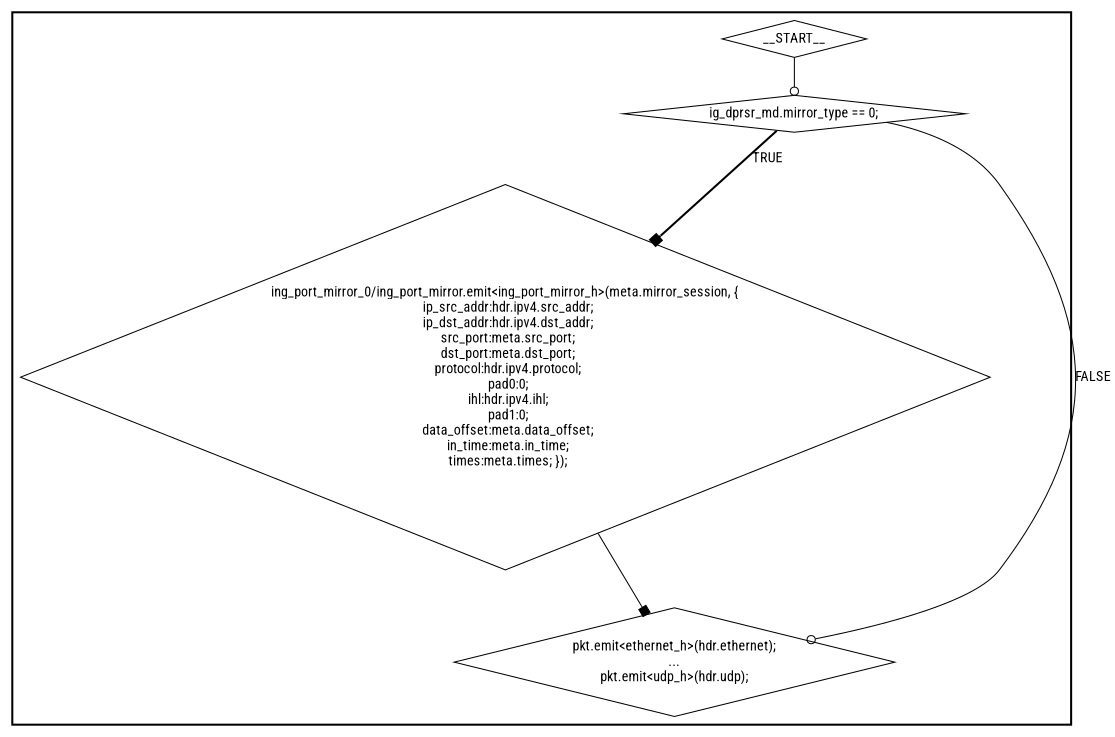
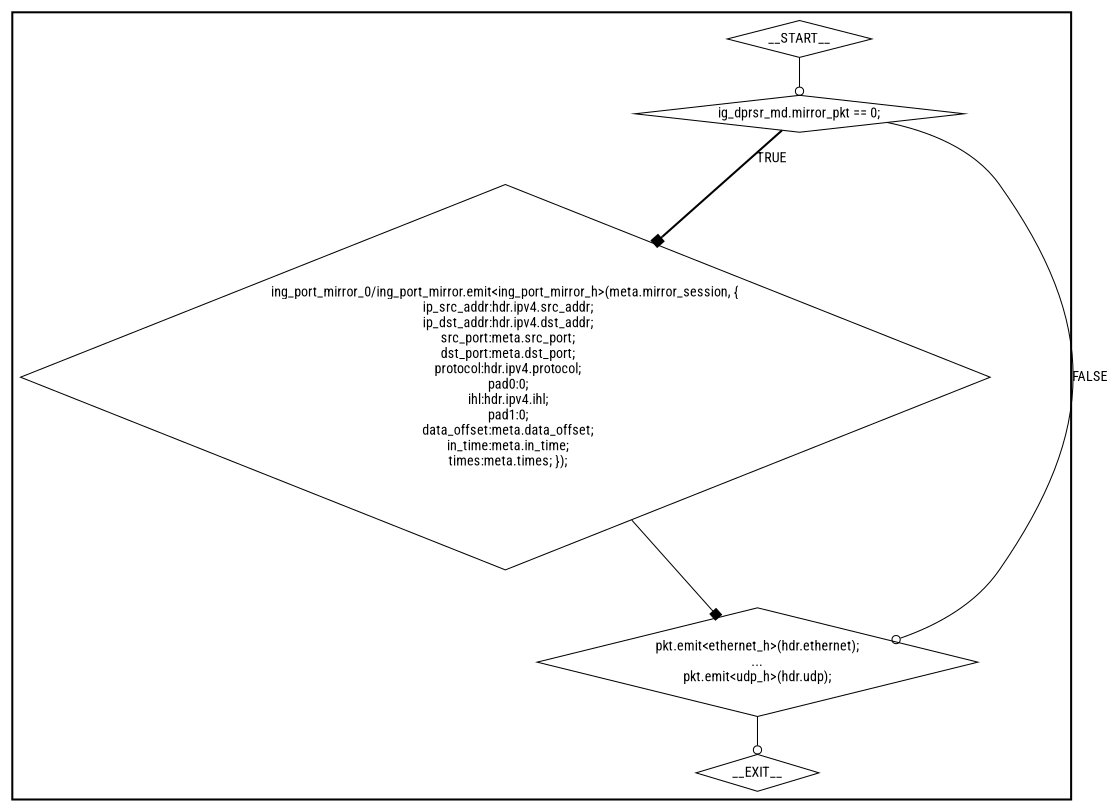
(794, 114) -> (799, 114)
none -> (757, 773)
